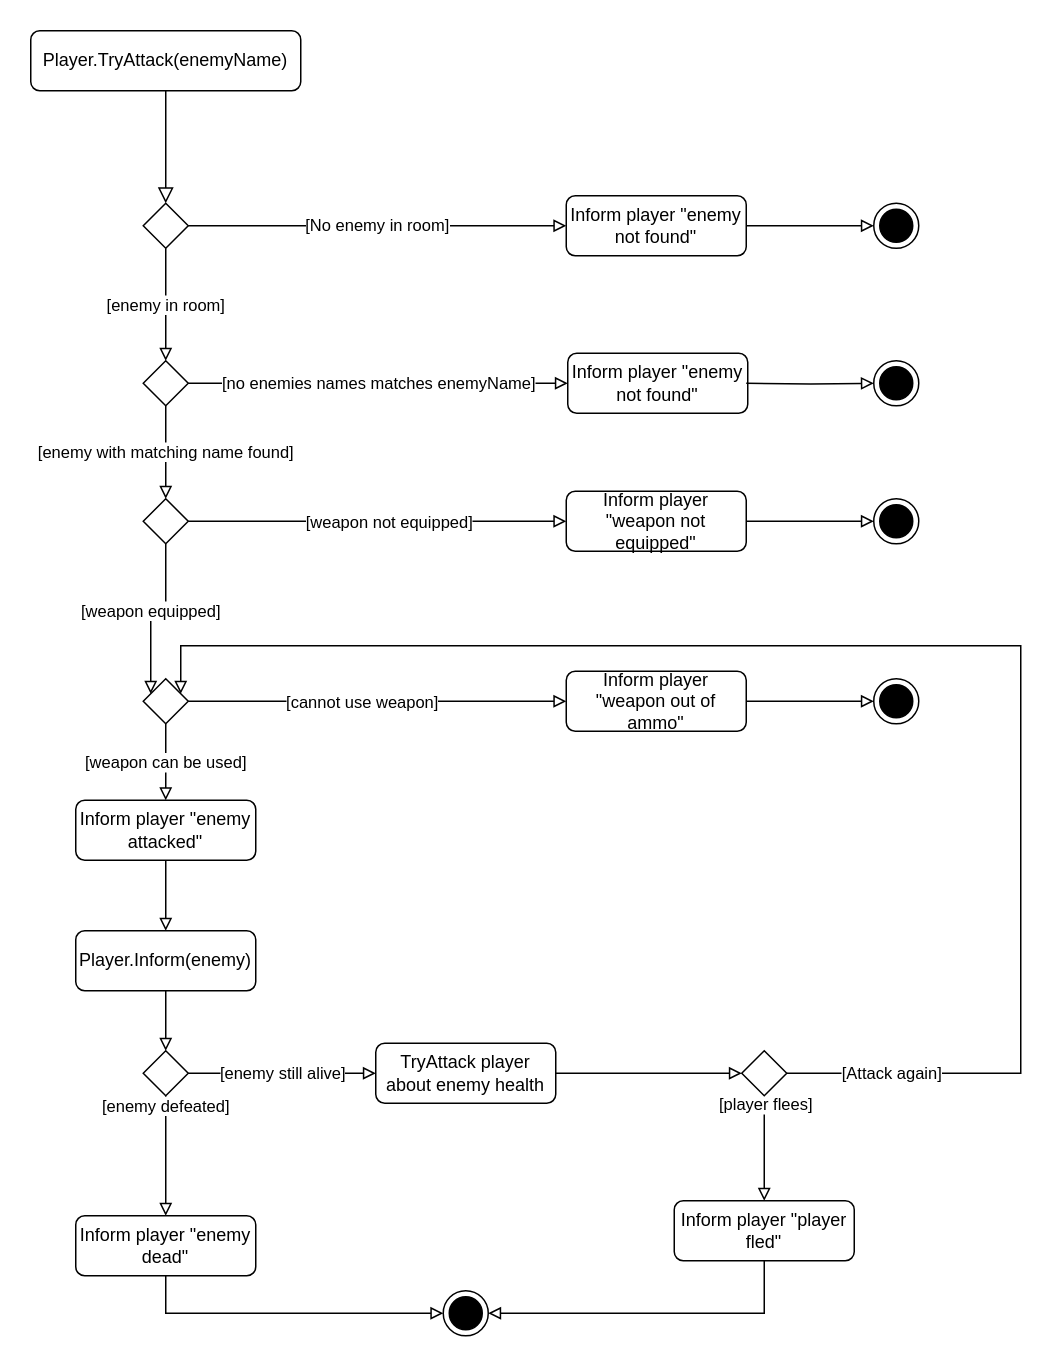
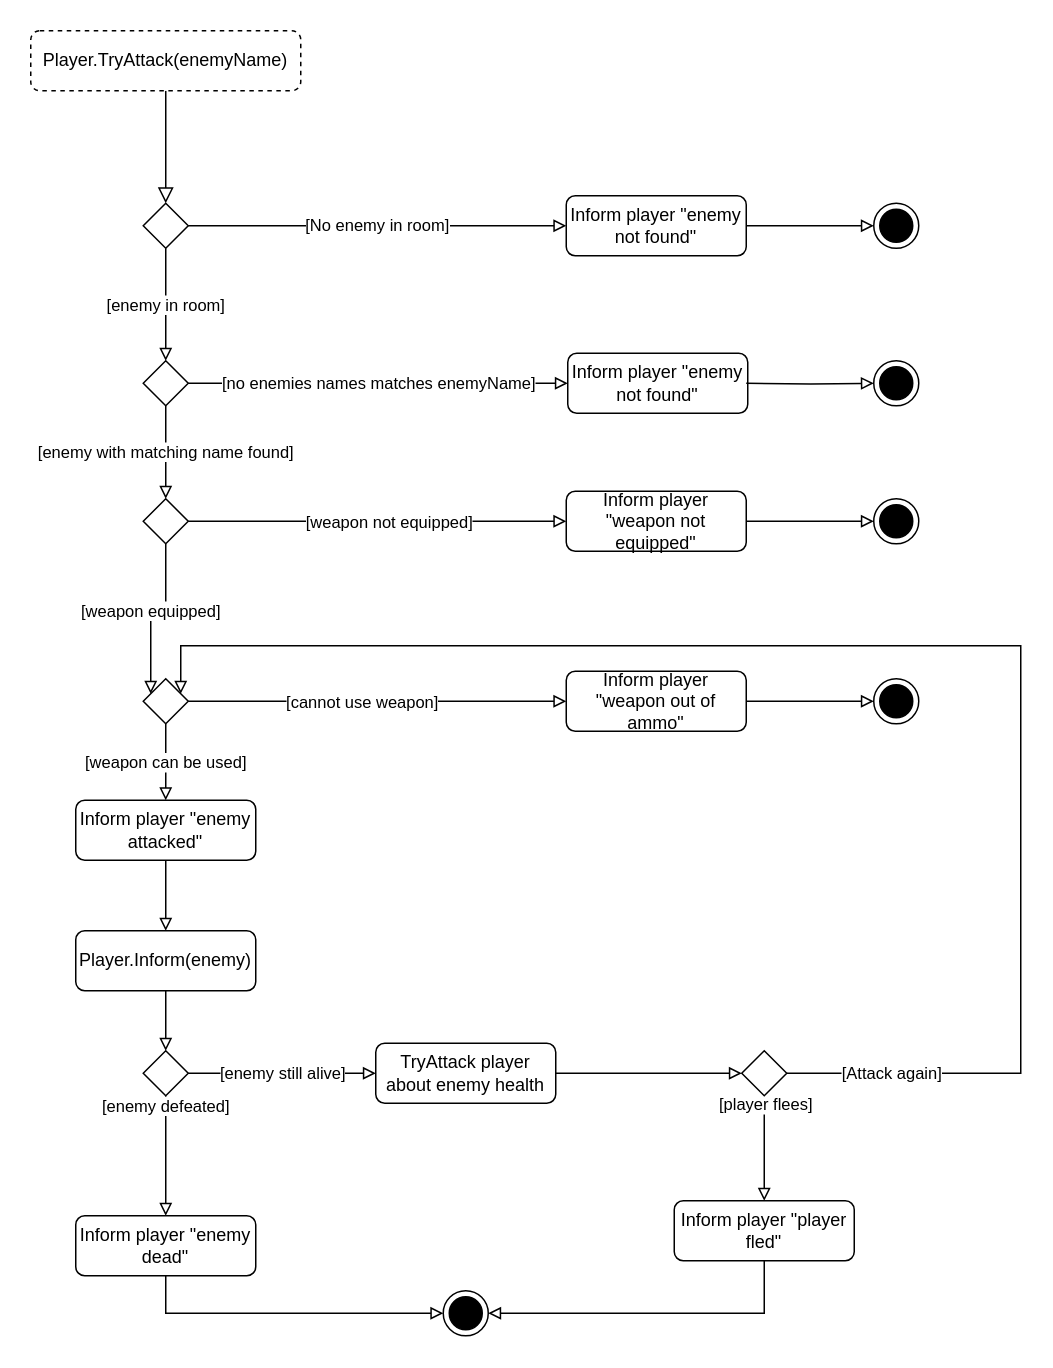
(166, 61) -> (166, 61)
